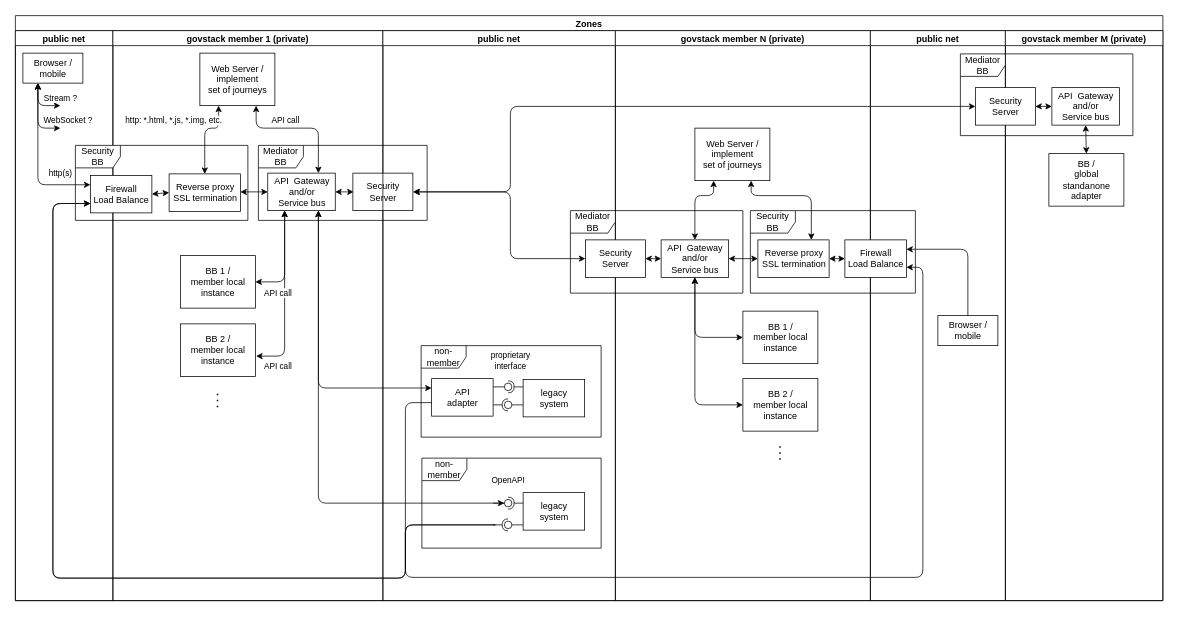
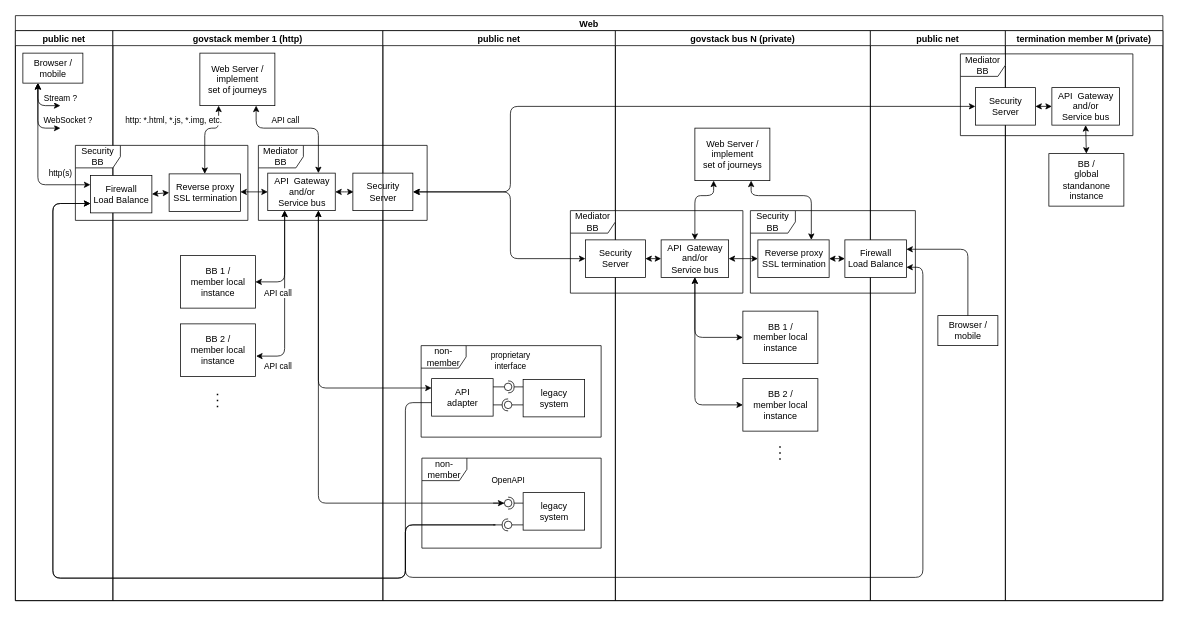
(589, 23) -> (589, 23)
(248, 38) -> (248, 38)
(743, 38) -> (743, 38)
(1084, 38) -> (1084, 38)
(1087, 180) -> (1087, 180)
